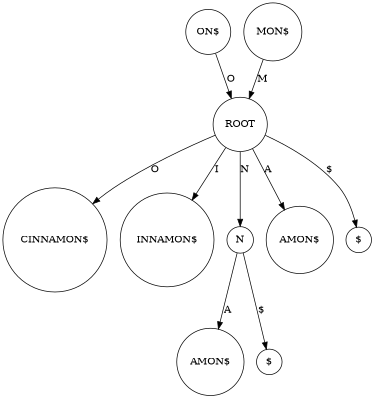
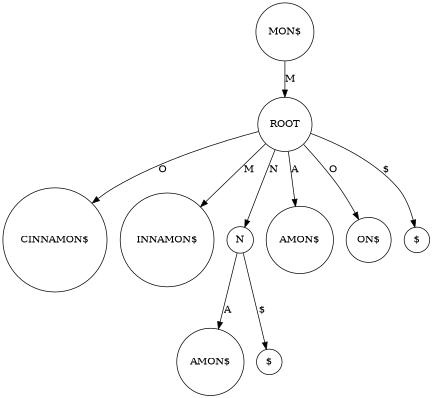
(222, 72) -> (332, 177)
(217, 170) -> (249, 170)
